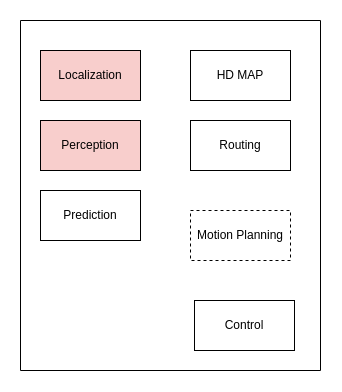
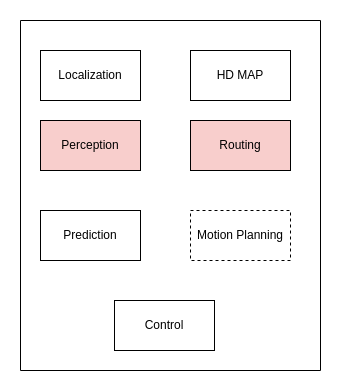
(91, 76) -> (91, 76)
(241, 146) -> (241, 146)
(91, 216) -> (91, 236)
(245, 326) -> (165, 326)
